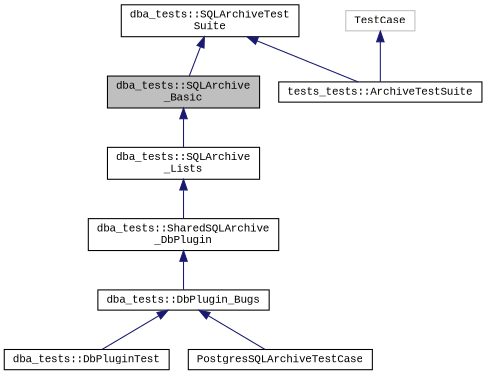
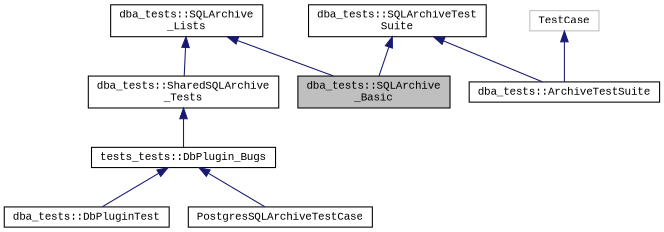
(380, 92) -> (564, 92)
(184, 133) -> (286, 58)
(184, 235) -> (184, 92)
(184, 300) -> (184, 157)
